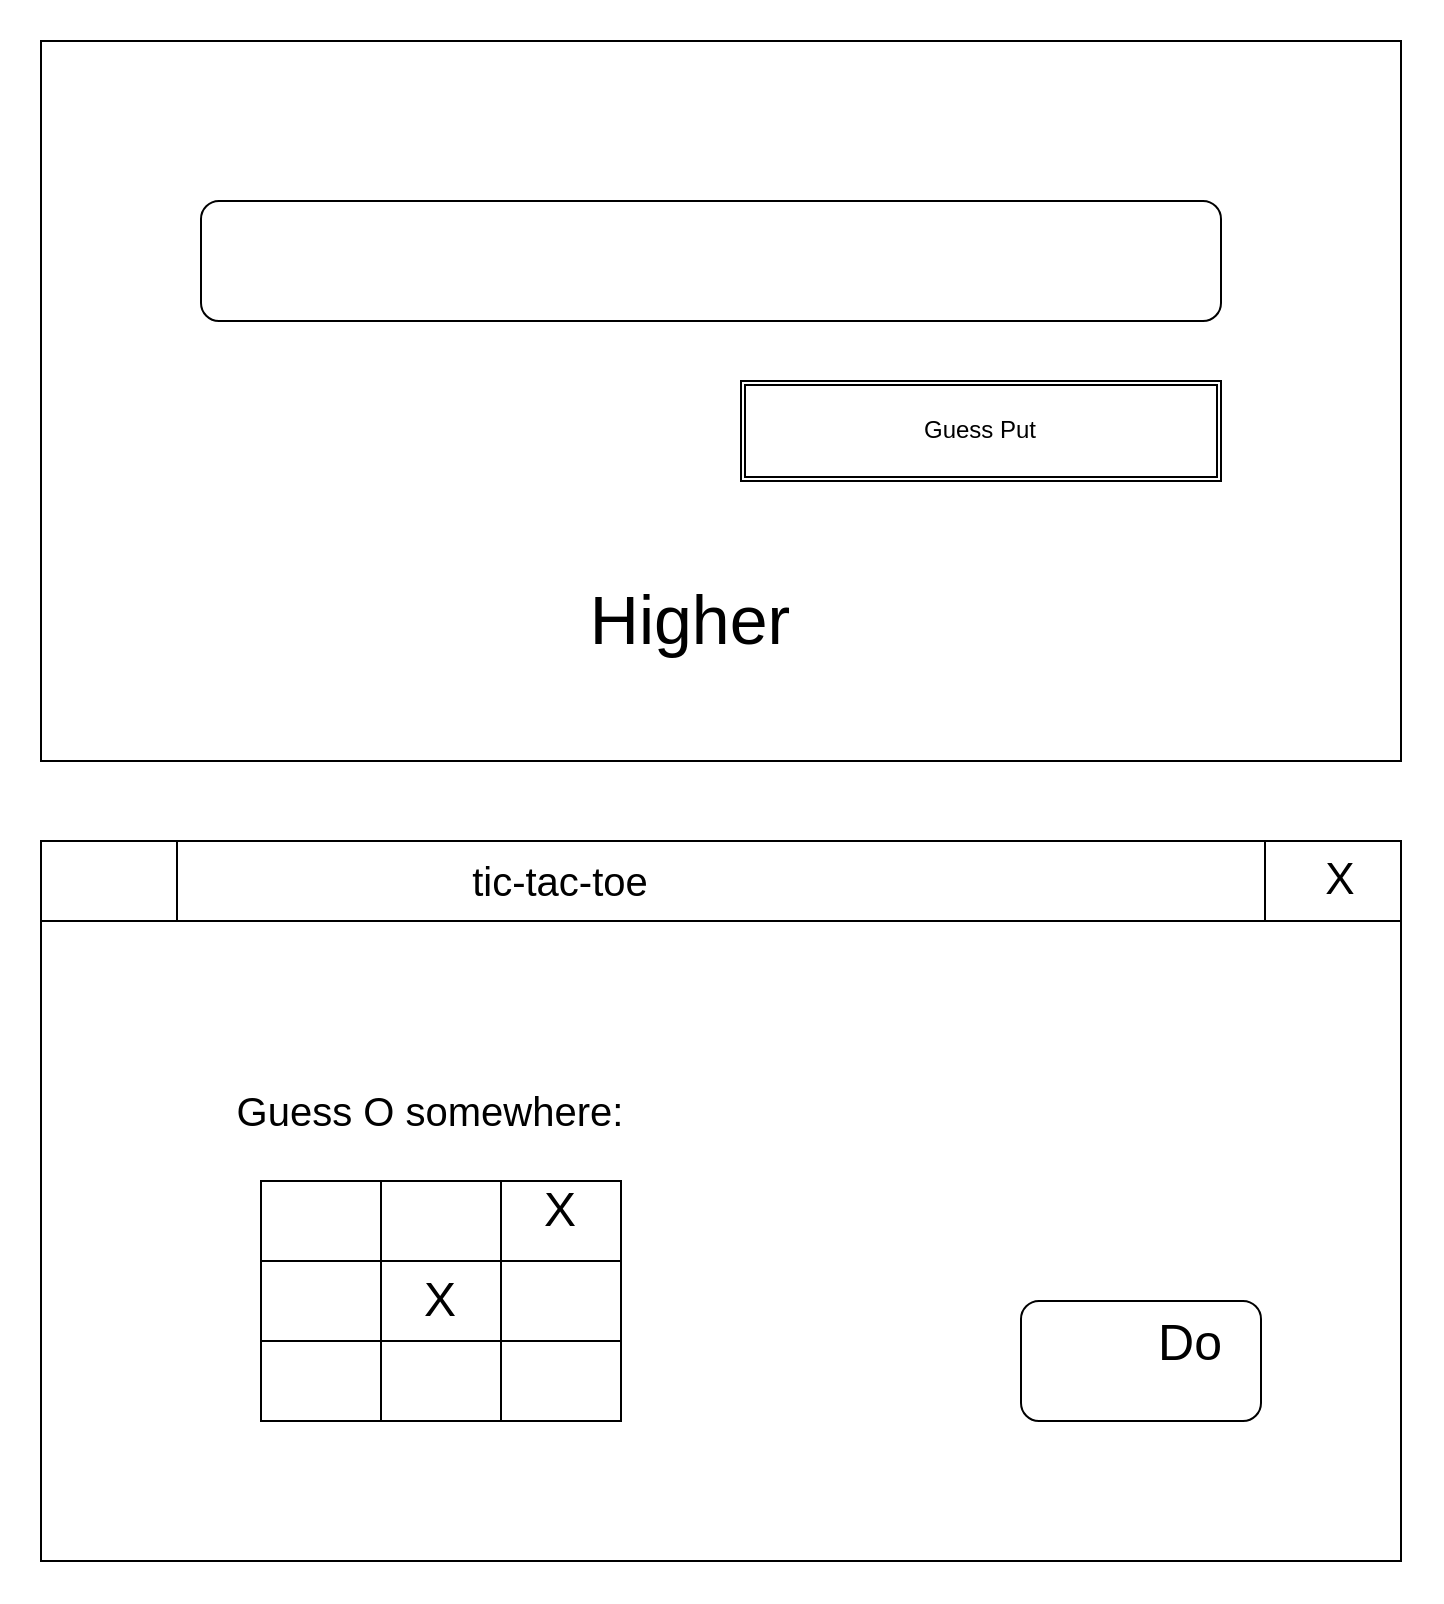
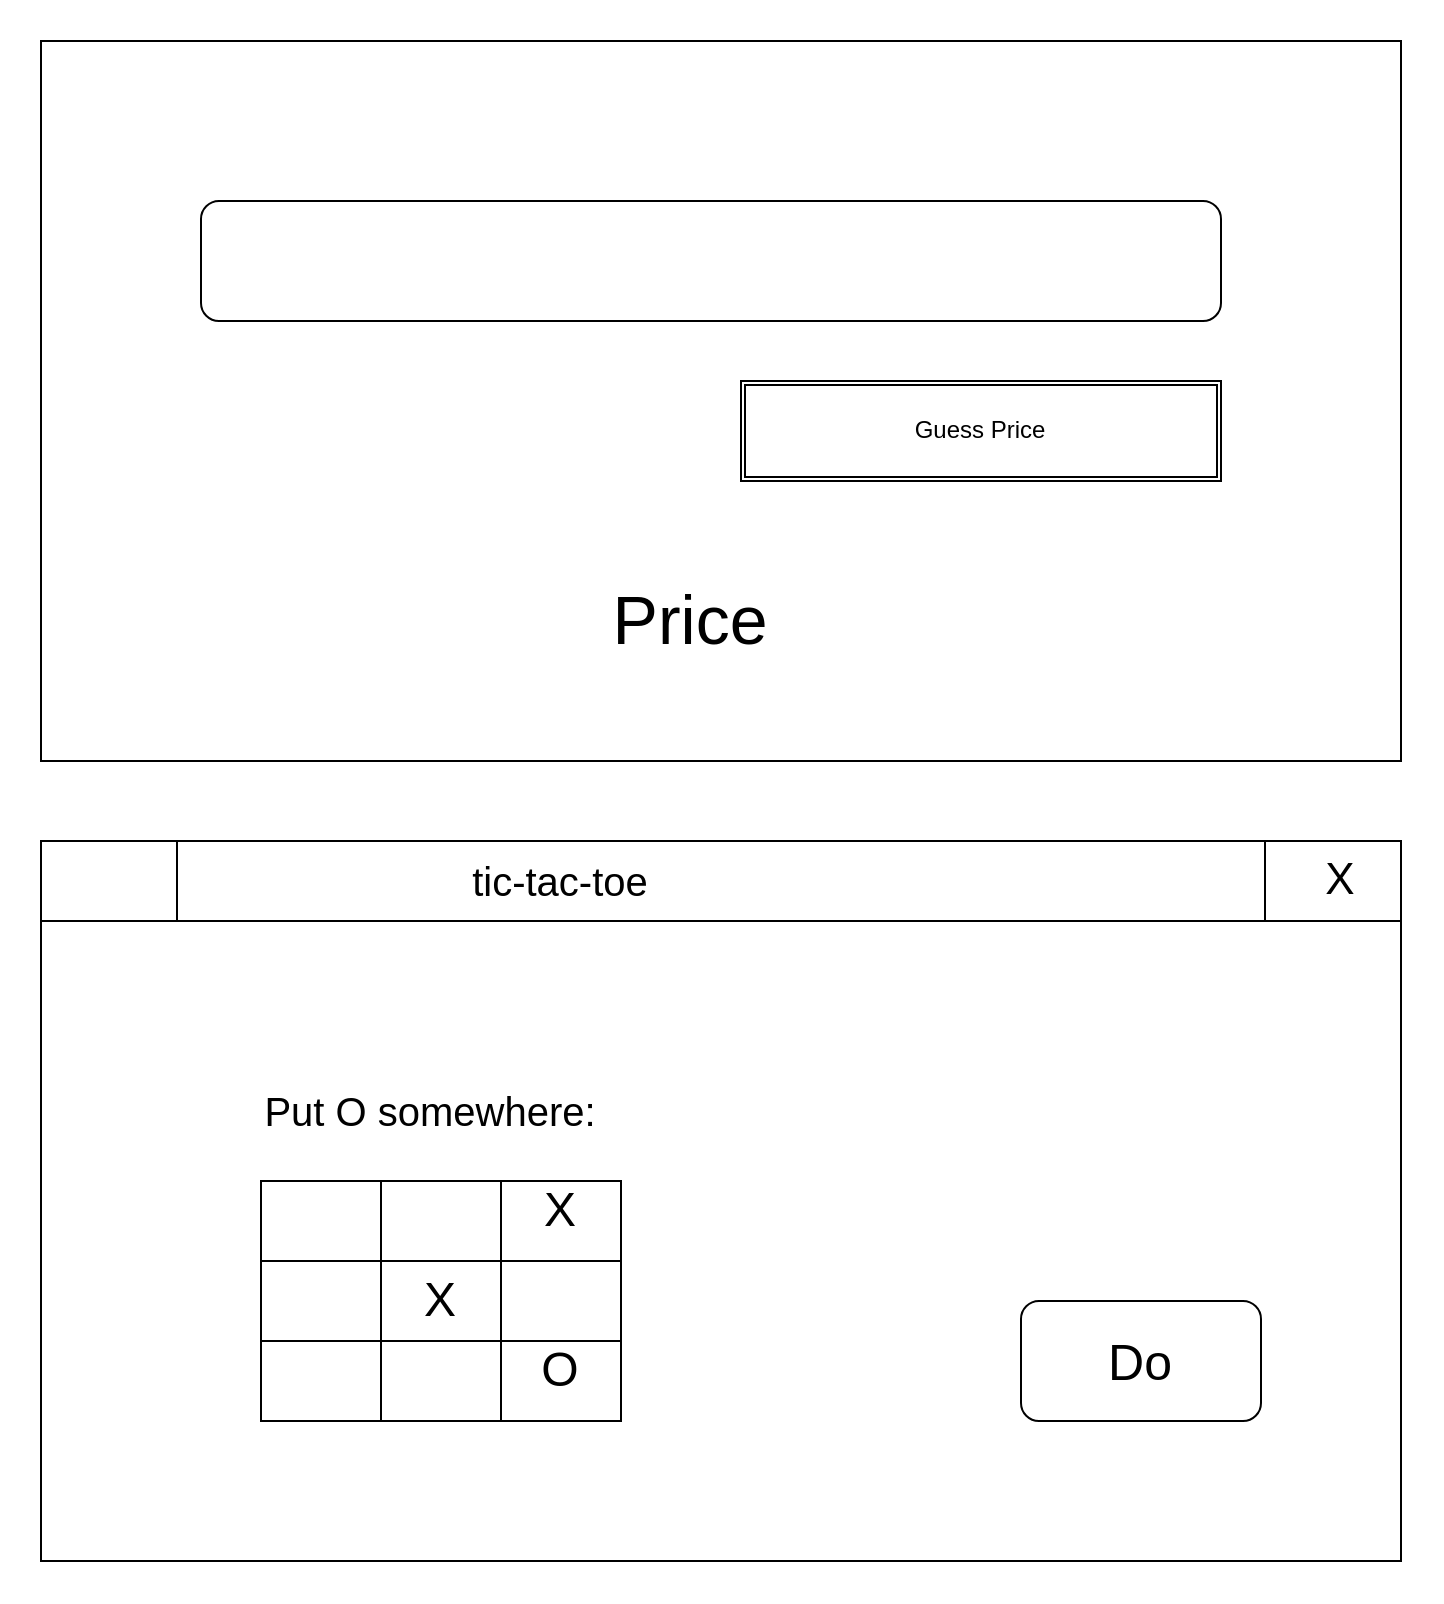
(981, 431) -> (981, 431)
(691, 621) -> (691, 621)
(431, 1111) -> (431, 1111)
(1191, 1341) -> (1141, 1361)
none -> (561, 1371)
